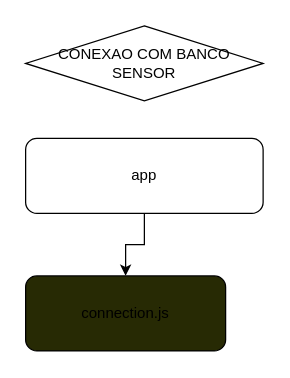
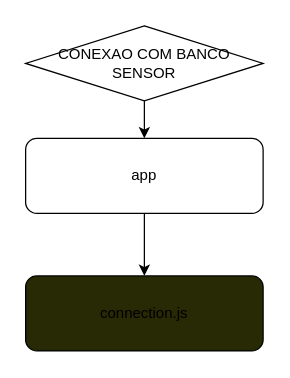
none -> (144, 124)
(126, 313) -> (144, 313)
